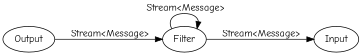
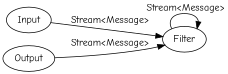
(257, 39) -> (103, 29)
